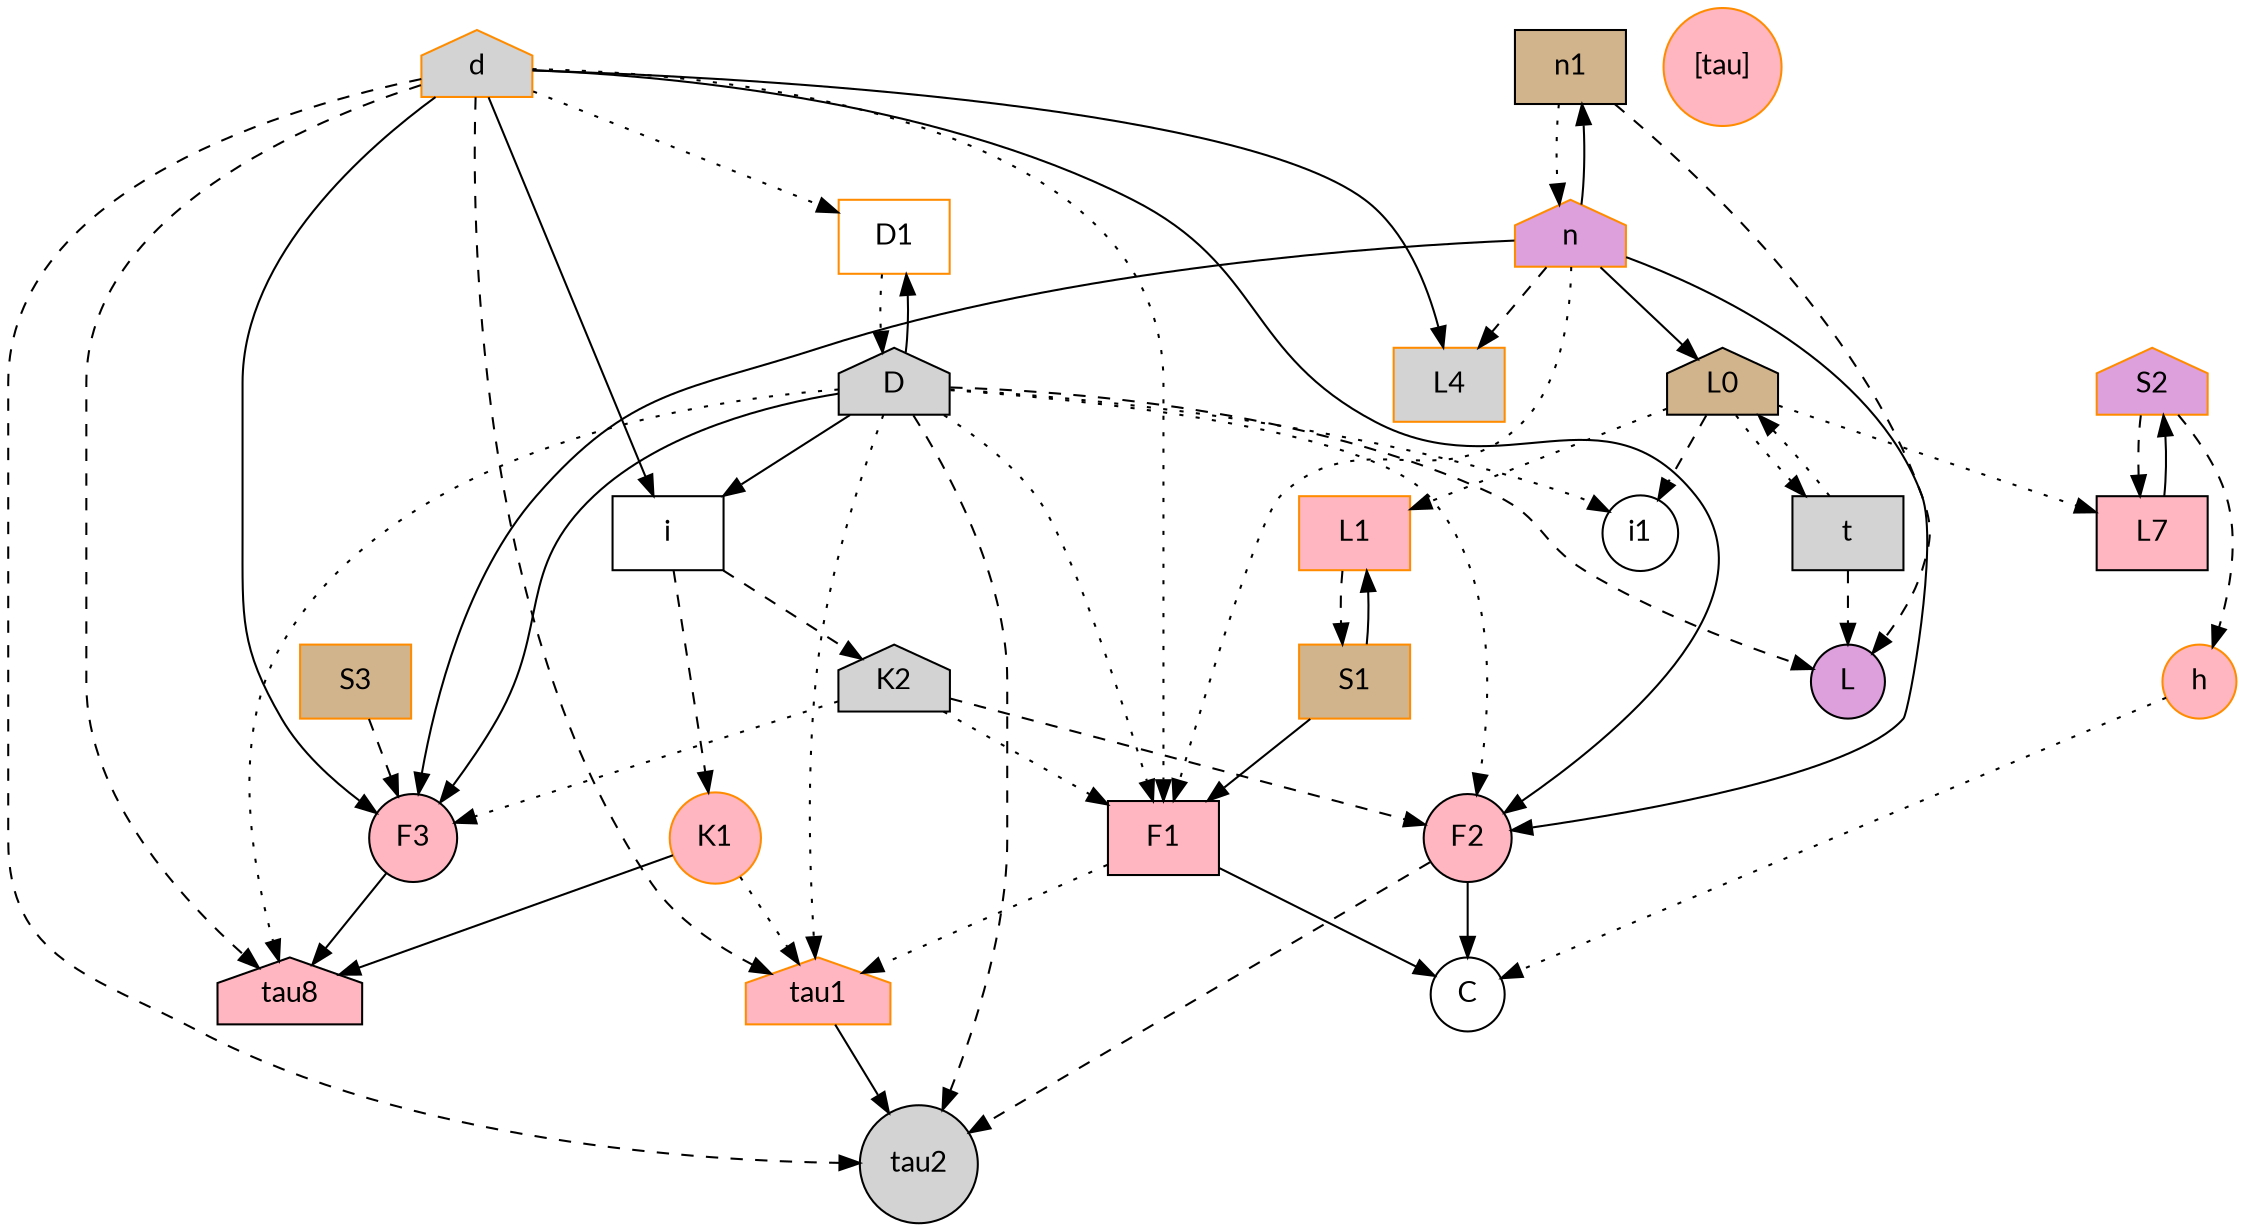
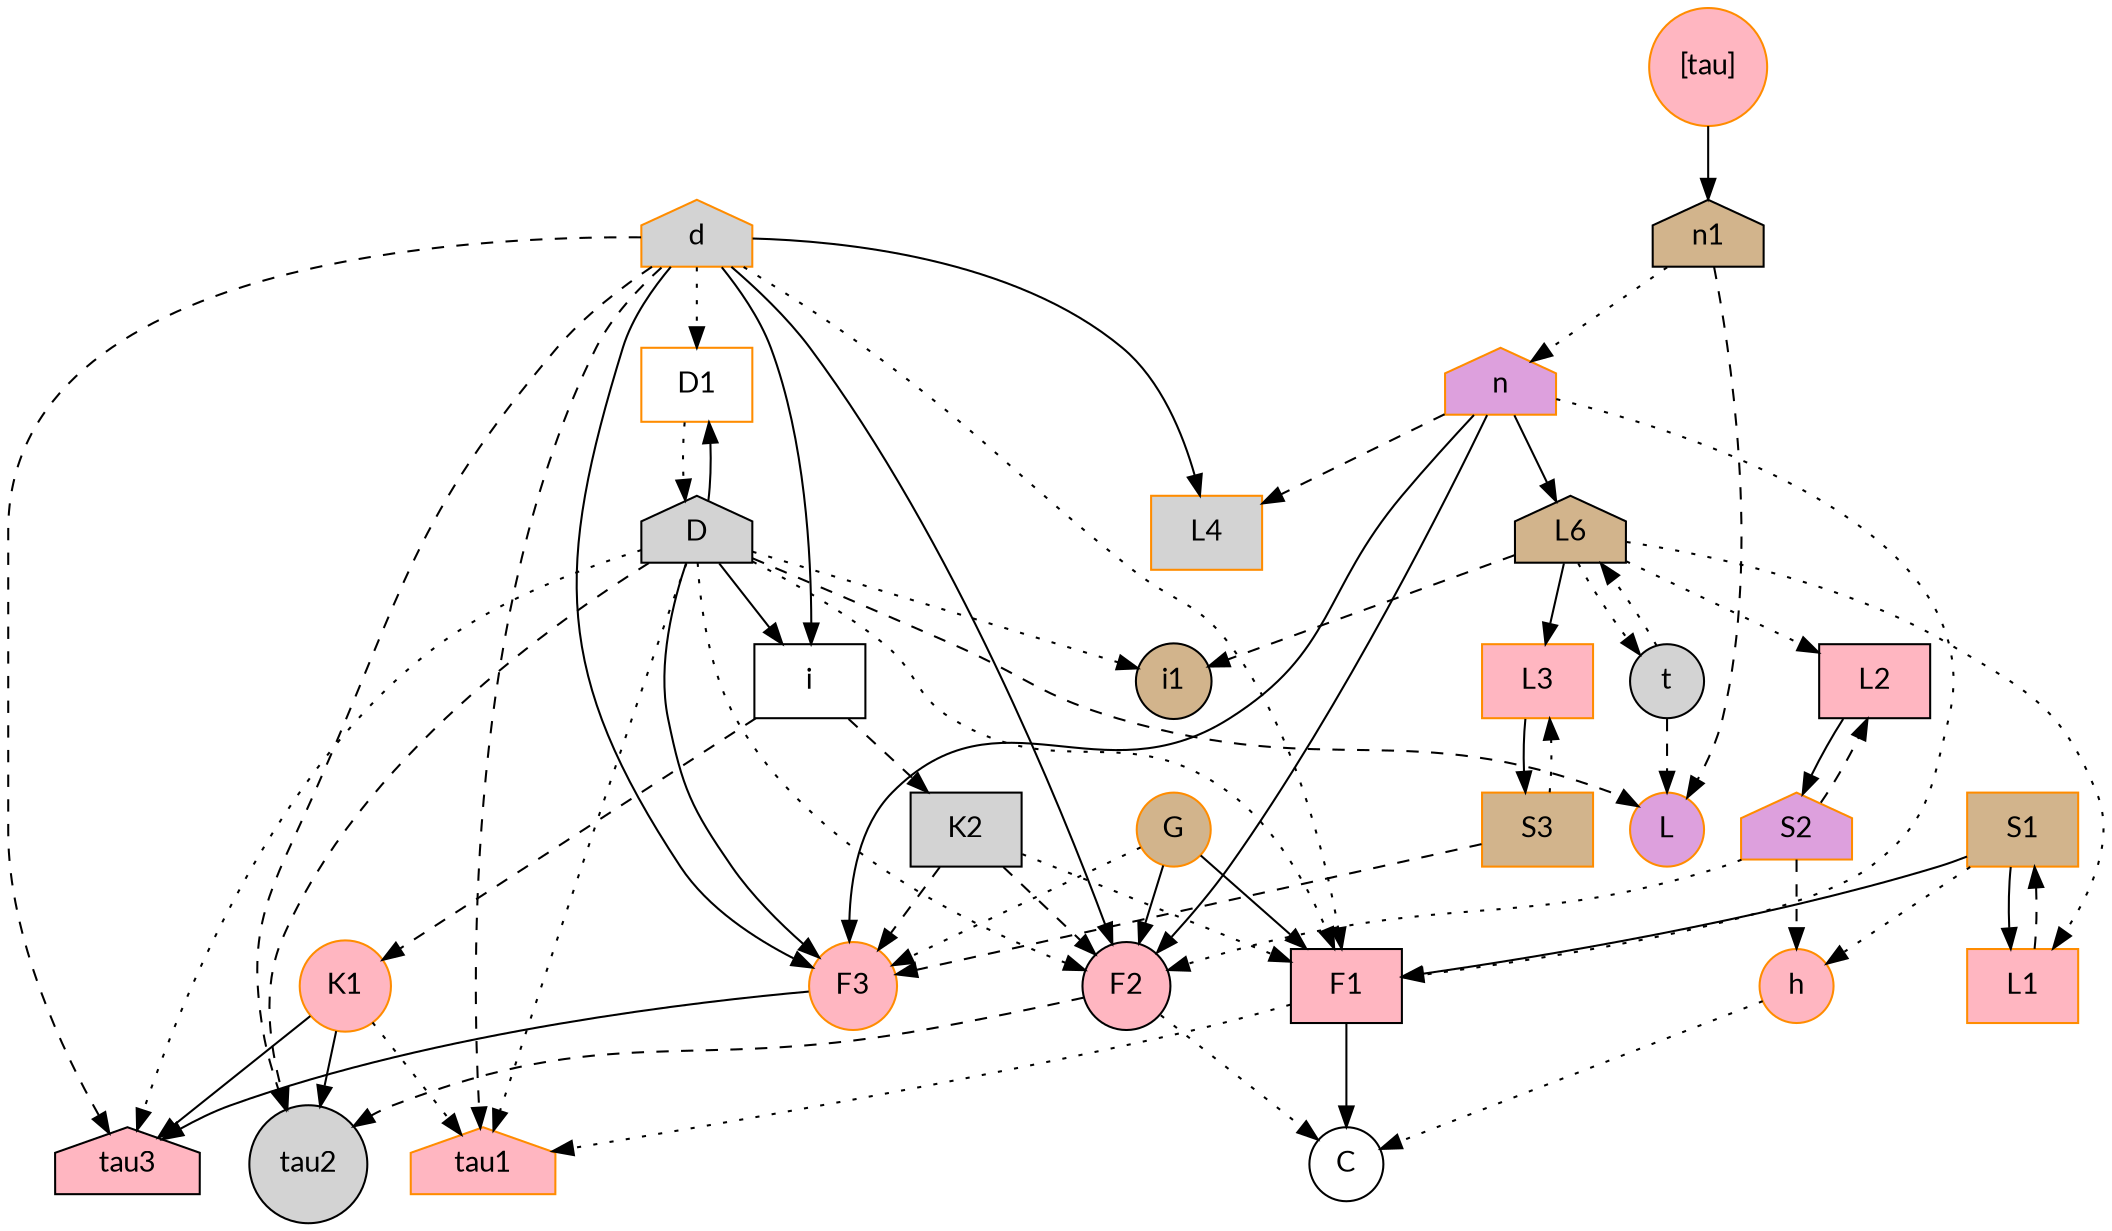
(1570, 67) -> (1708, 237)
(1584, 165) -> (1708, 152)
(1723, 385) -> (1570, 533)
(1640, 533) -> (1174, 681)
(1848, 533) -> (1667, 681)
(2152, 533) -> (1875, 681)
none -> (1538, 681)
(894, 682) -> (966, 830)
(1848, 682) -> (1667, 830)
(656, 759) -> (913, 903)
none -> (1174, 830)
(413, 838) -> (853, 986)
none -> (1907, 909)
(1468, 910) -> (1231, 1071)
none -> (1465, 912)
(290, 994) -> (127, 1164)
(857, 1060) -> (330, 1058)
